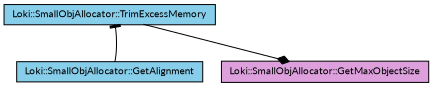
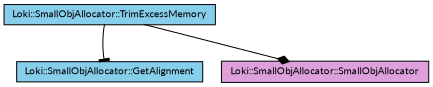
(116, 46) -> (103, 41)
(325, 72) -> (325, 72)
